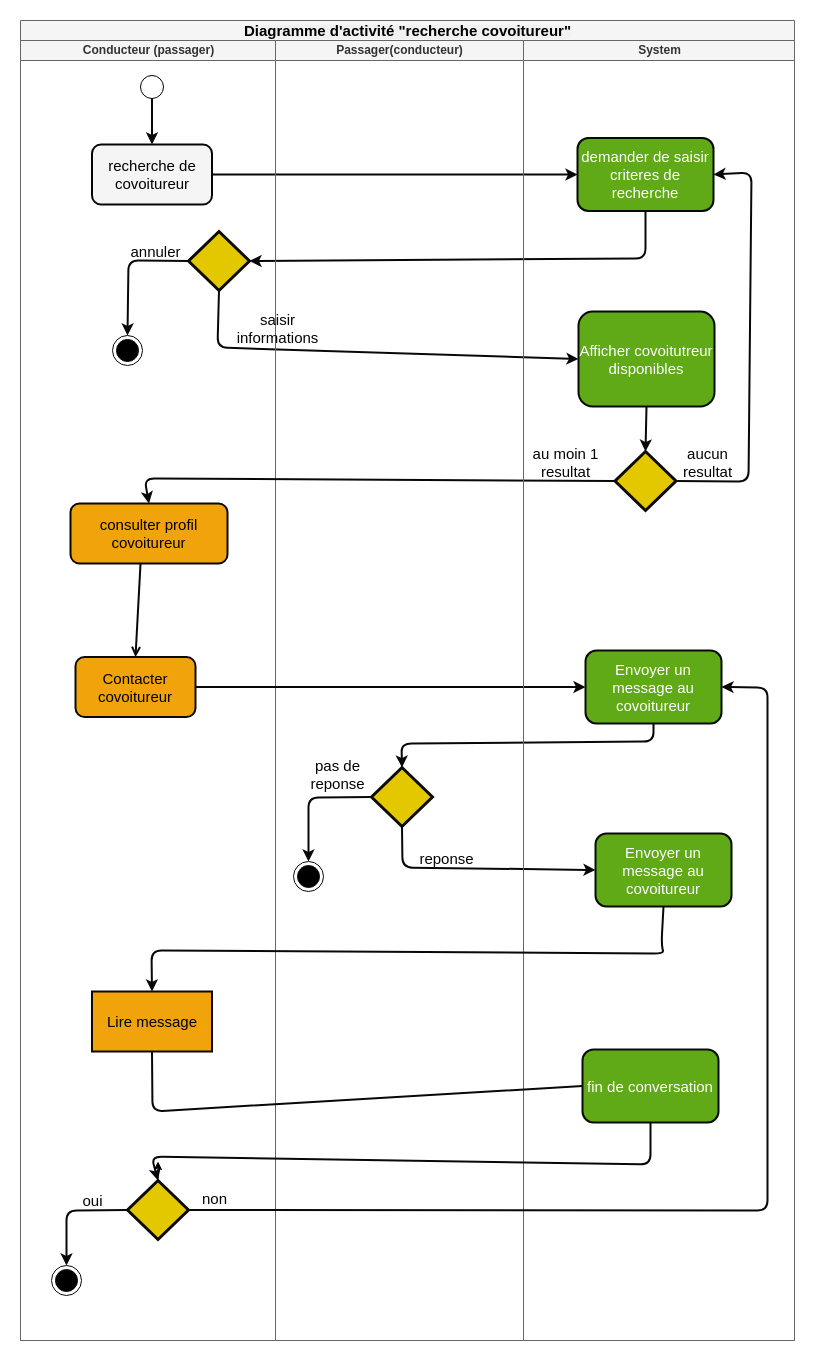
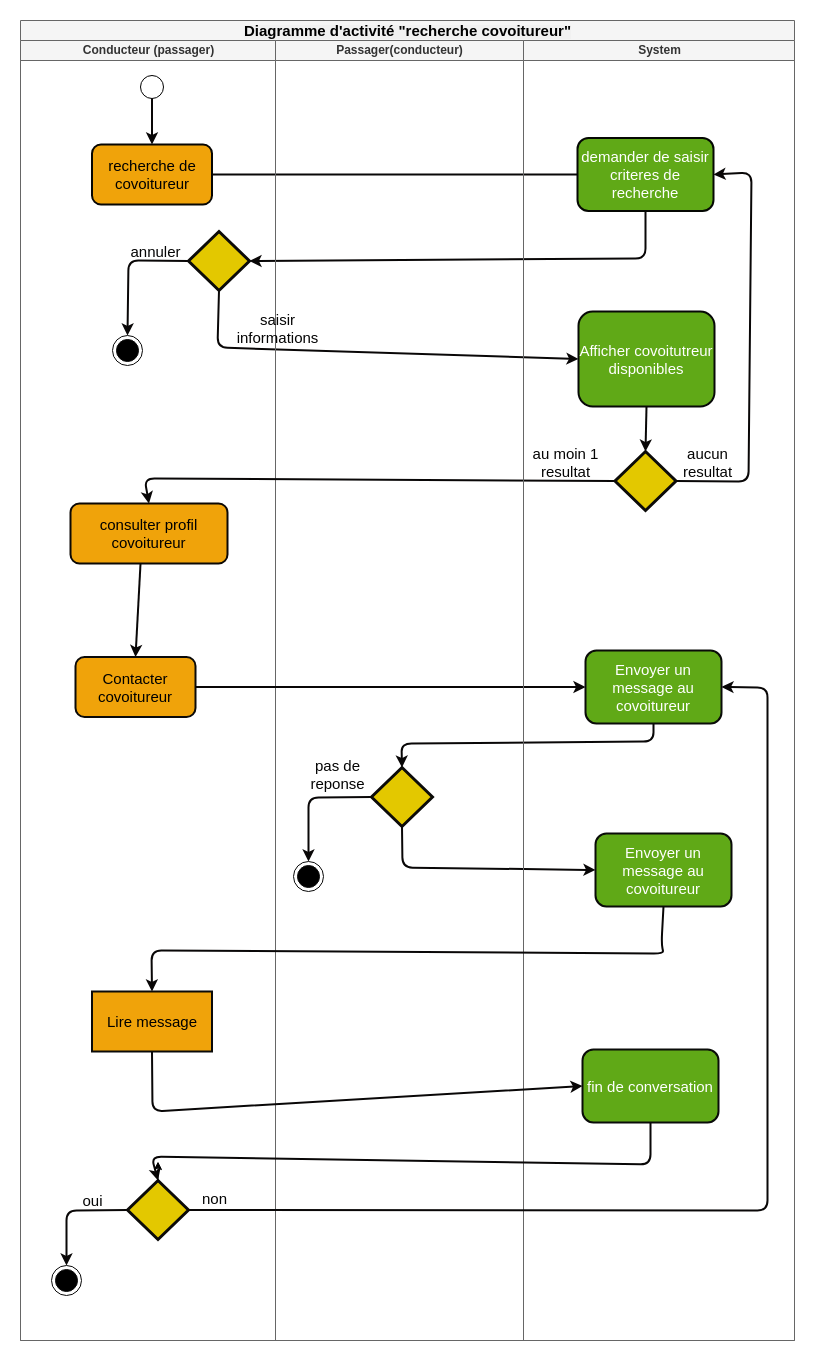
(152, 175) -> (152, 175)
(567, 175) -> (570, 175)
(136, 647) -> (136, 646)
(447, 859) -> none
(575, 1086) -> (572, 1087)
